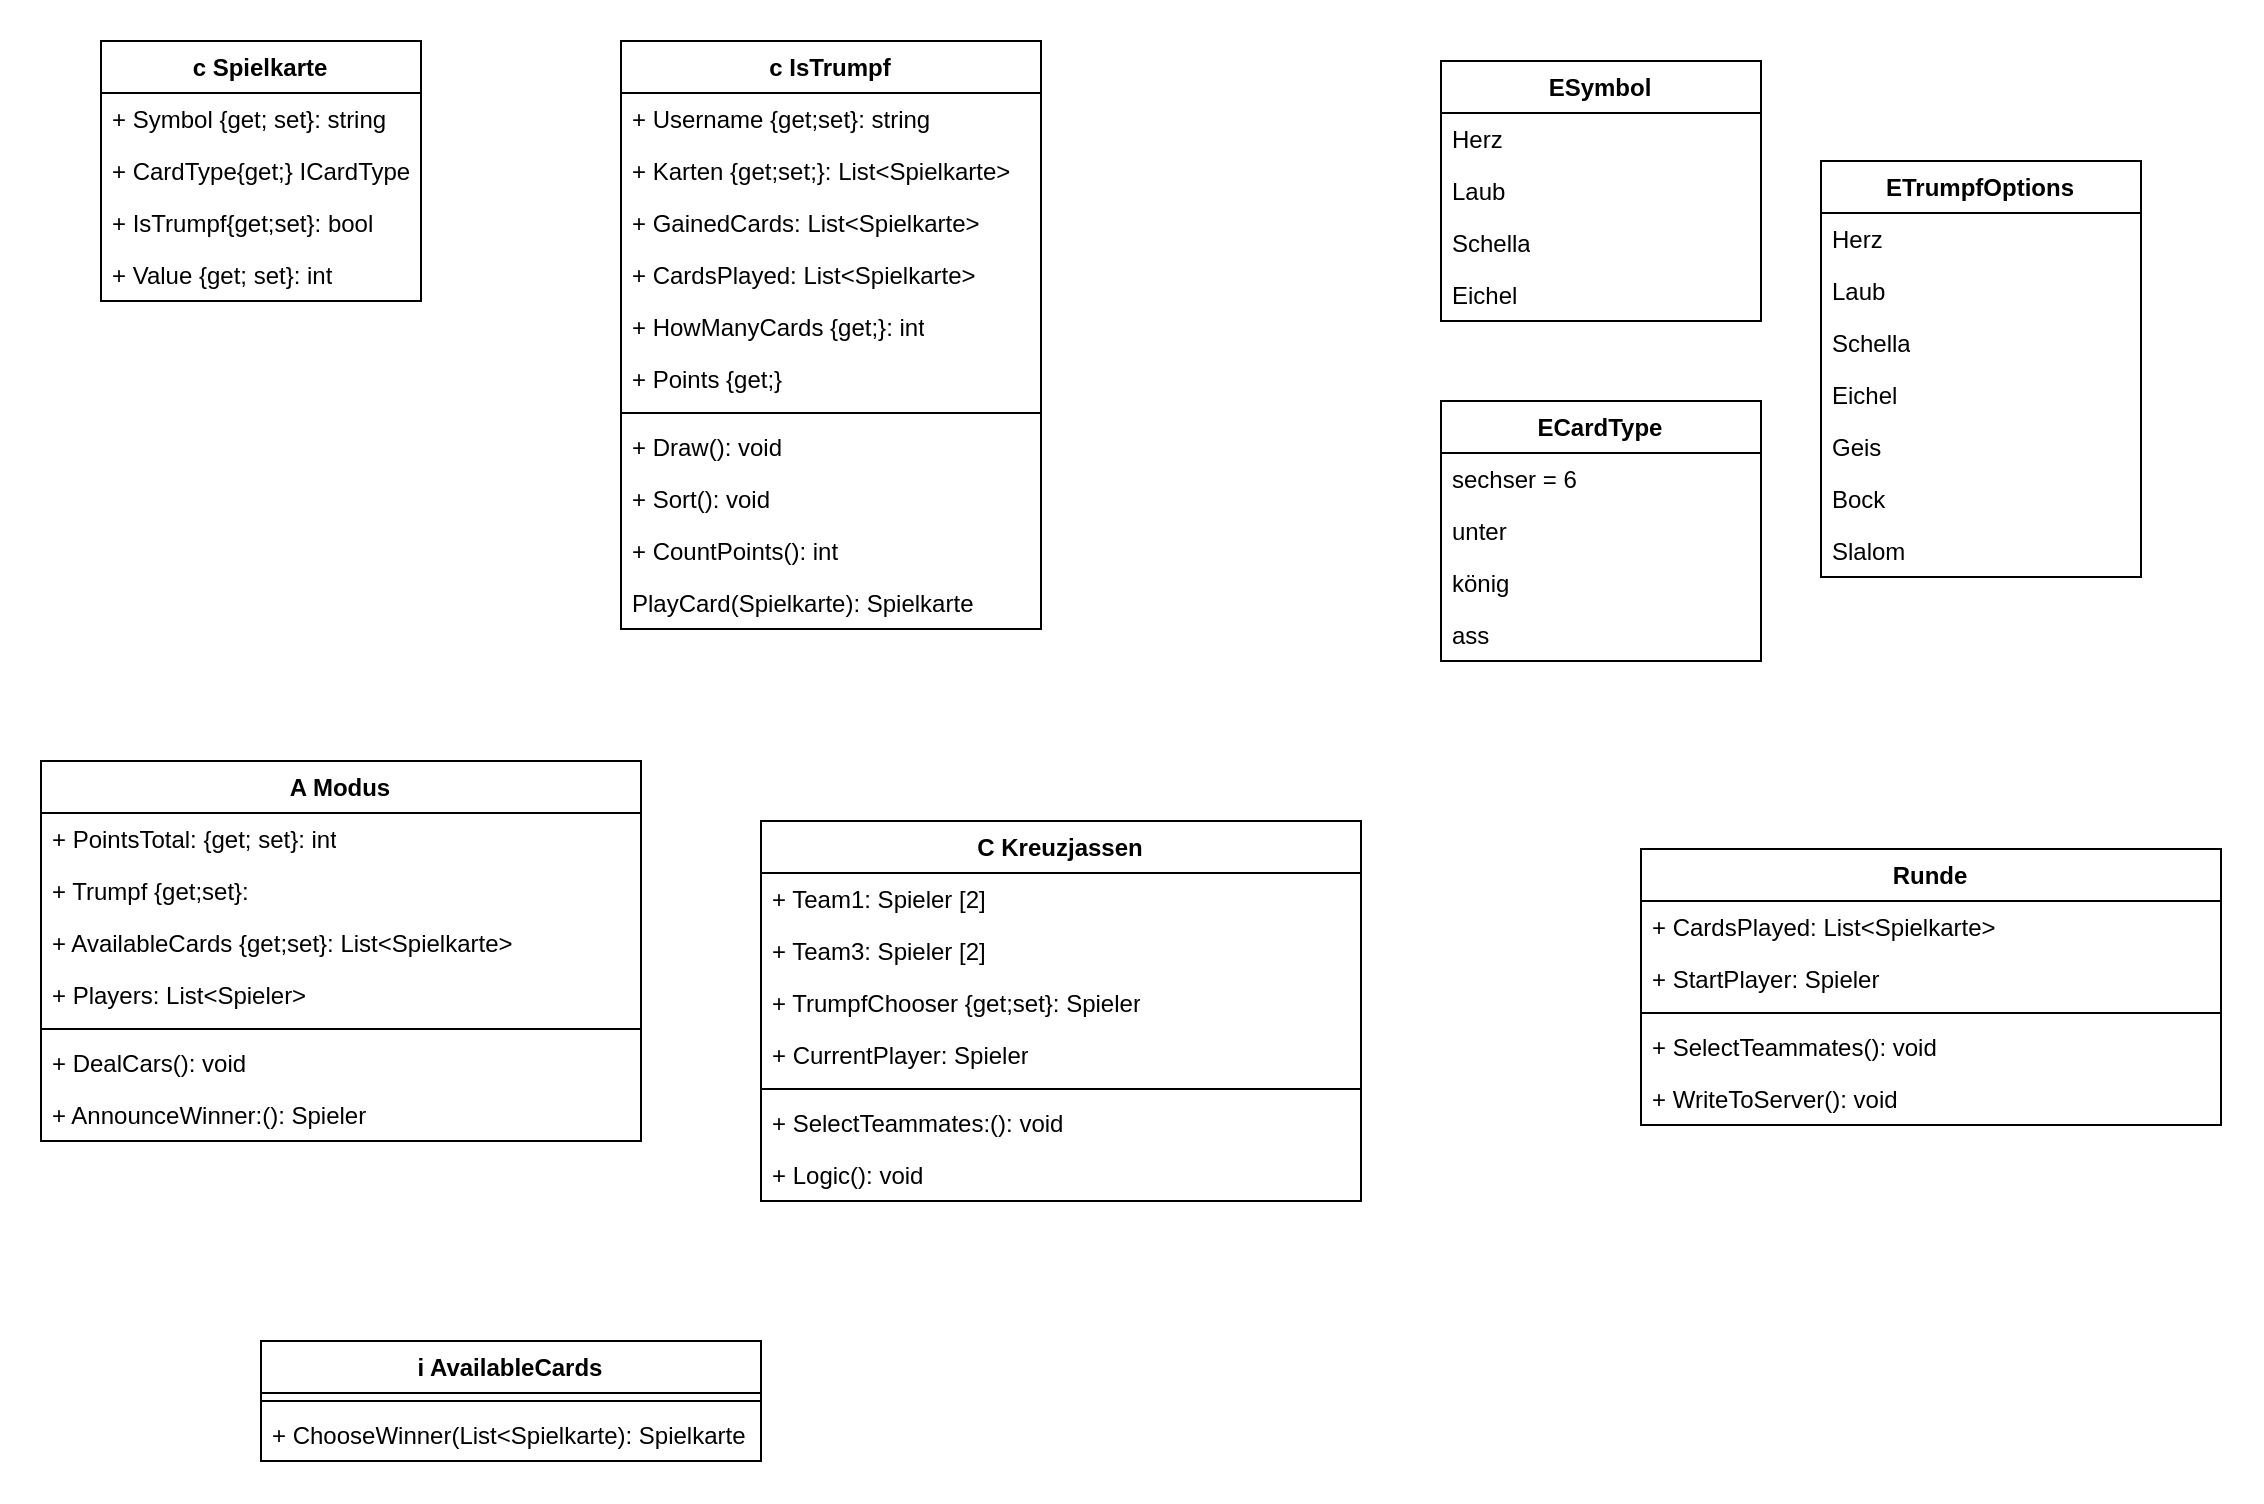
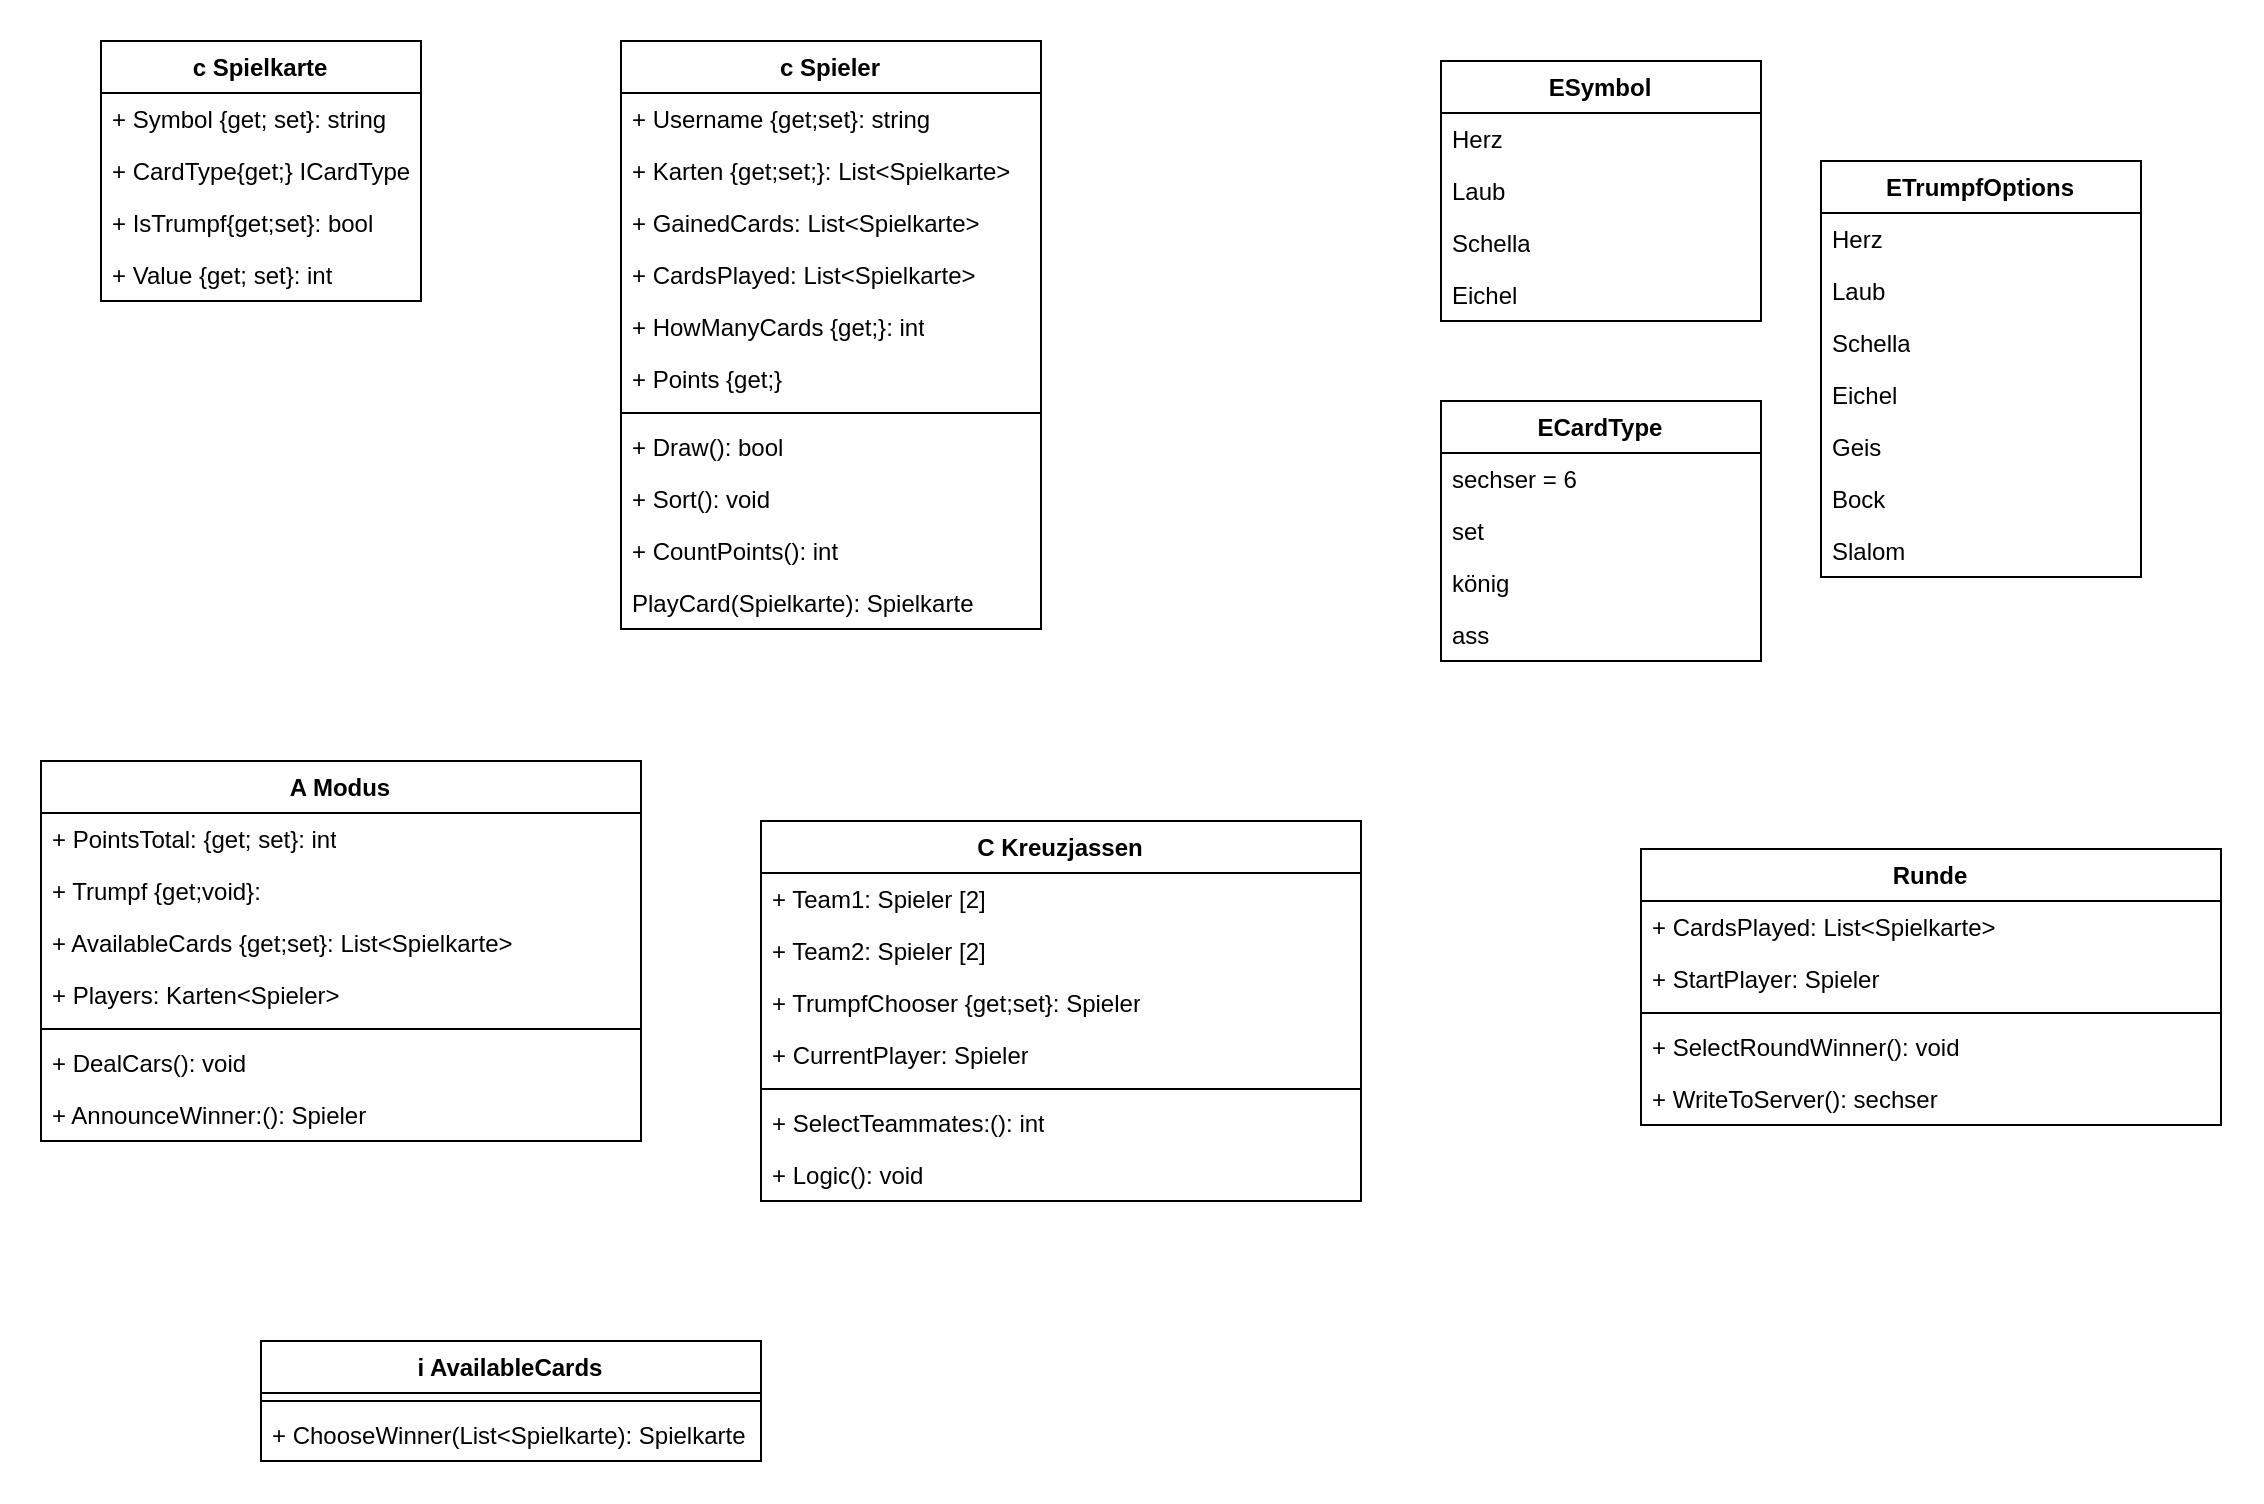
(831, 69) -> (831, 69)
(715, 449) -> (715, 449)
(1487, 533) -> (1473, 533)
(168, 893) -> (172, 893)
(889, 953) -> (889, 953)
(192, 997) -> (209, 997)
(1805, 1049) -> (1816, 1049)
(1792, 1101) -> (1815, 1101)
(929, 1125) -> (922, 1125)
